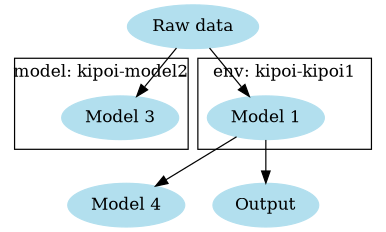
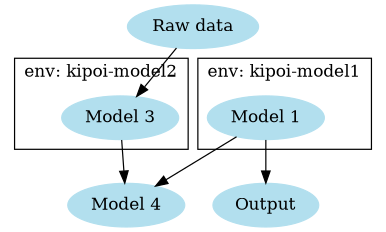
(225, 67) -> none
(101, 72) -> (101, 72)
(285, 72) -> (285, 72)
none -> (123, 157)
